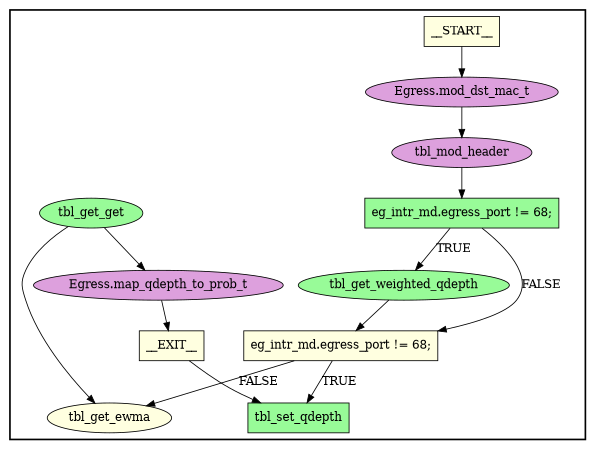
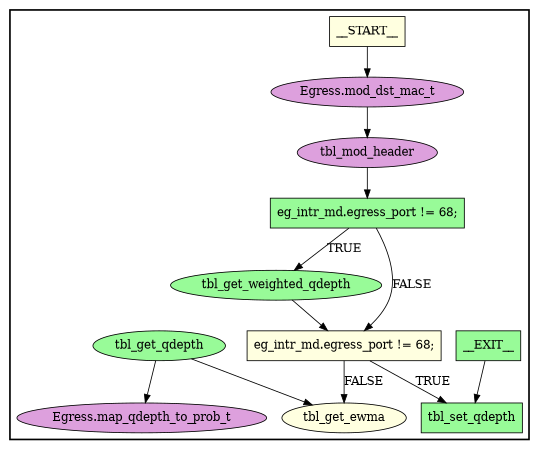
(91, 213) -> (159, 346)
(164, 311) -> none
(172, 346) -> (488, 346)
